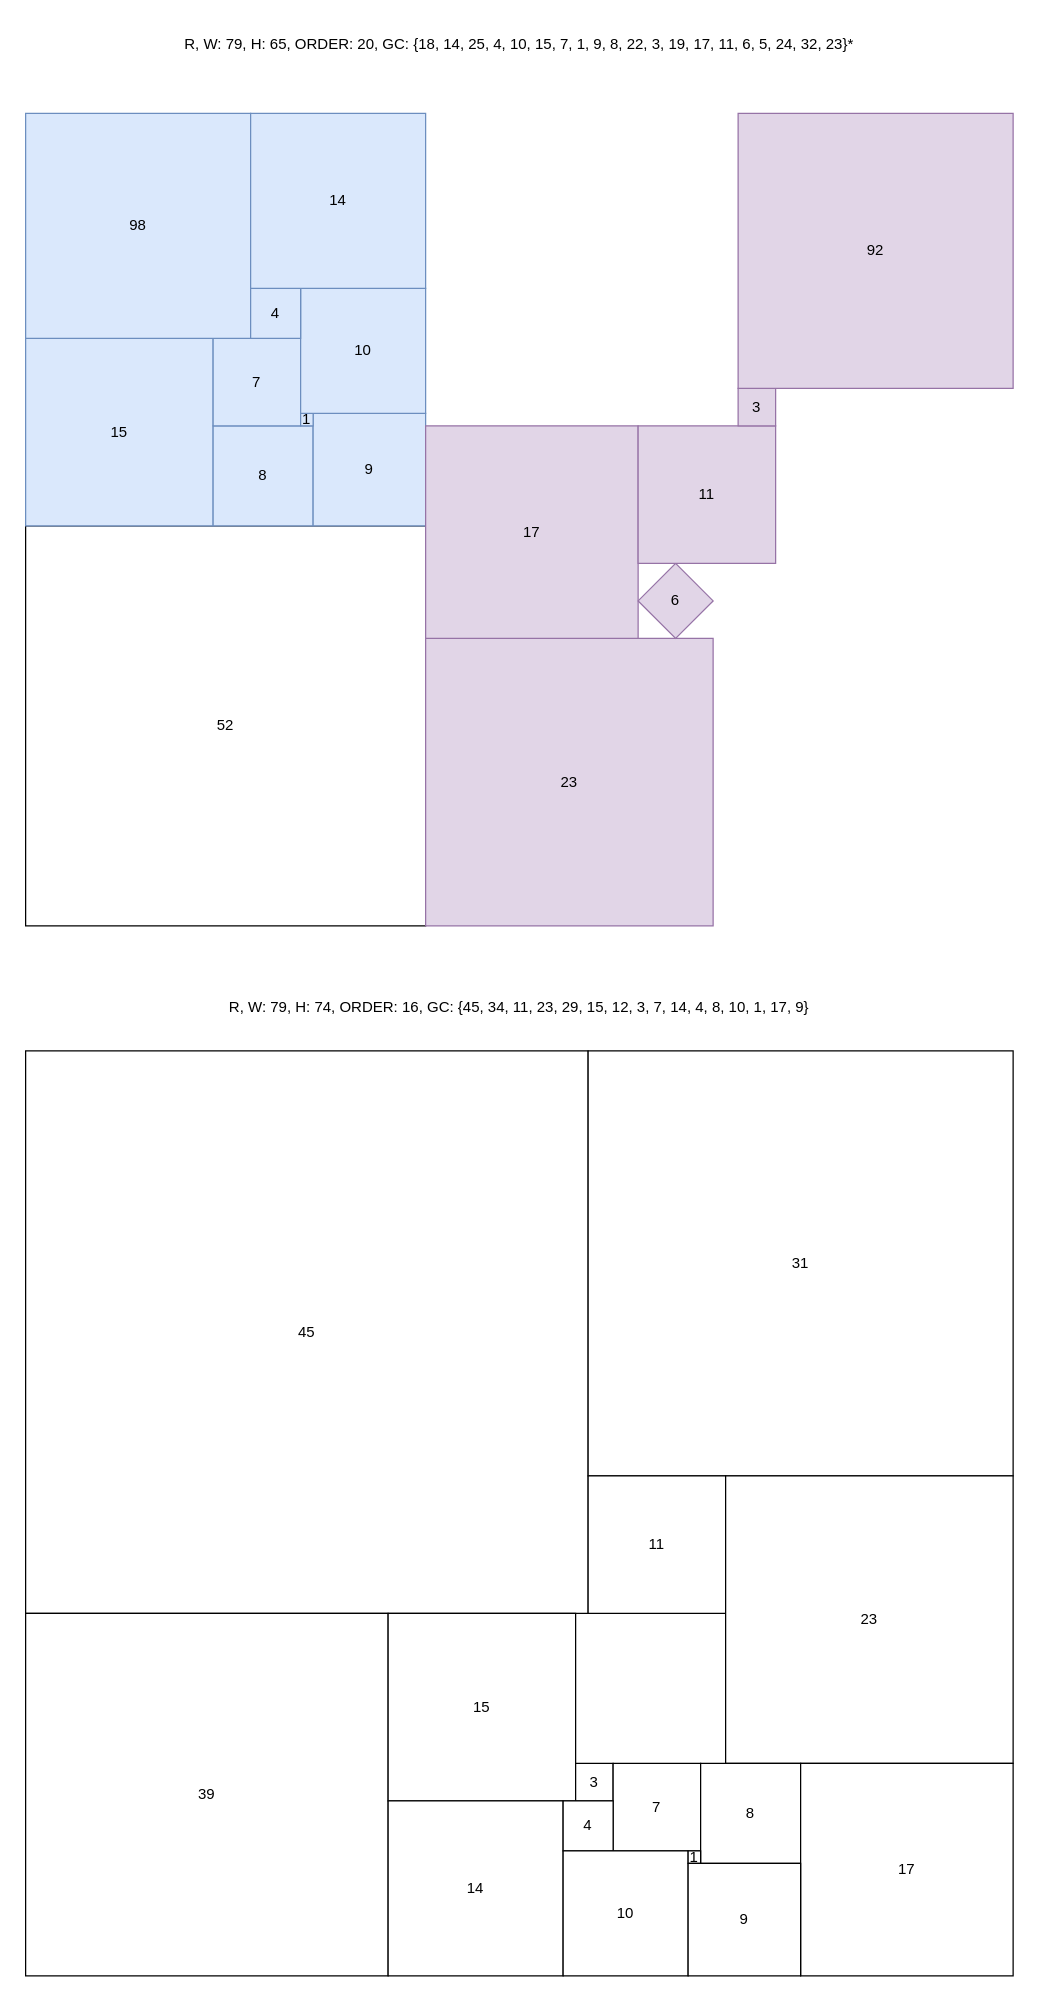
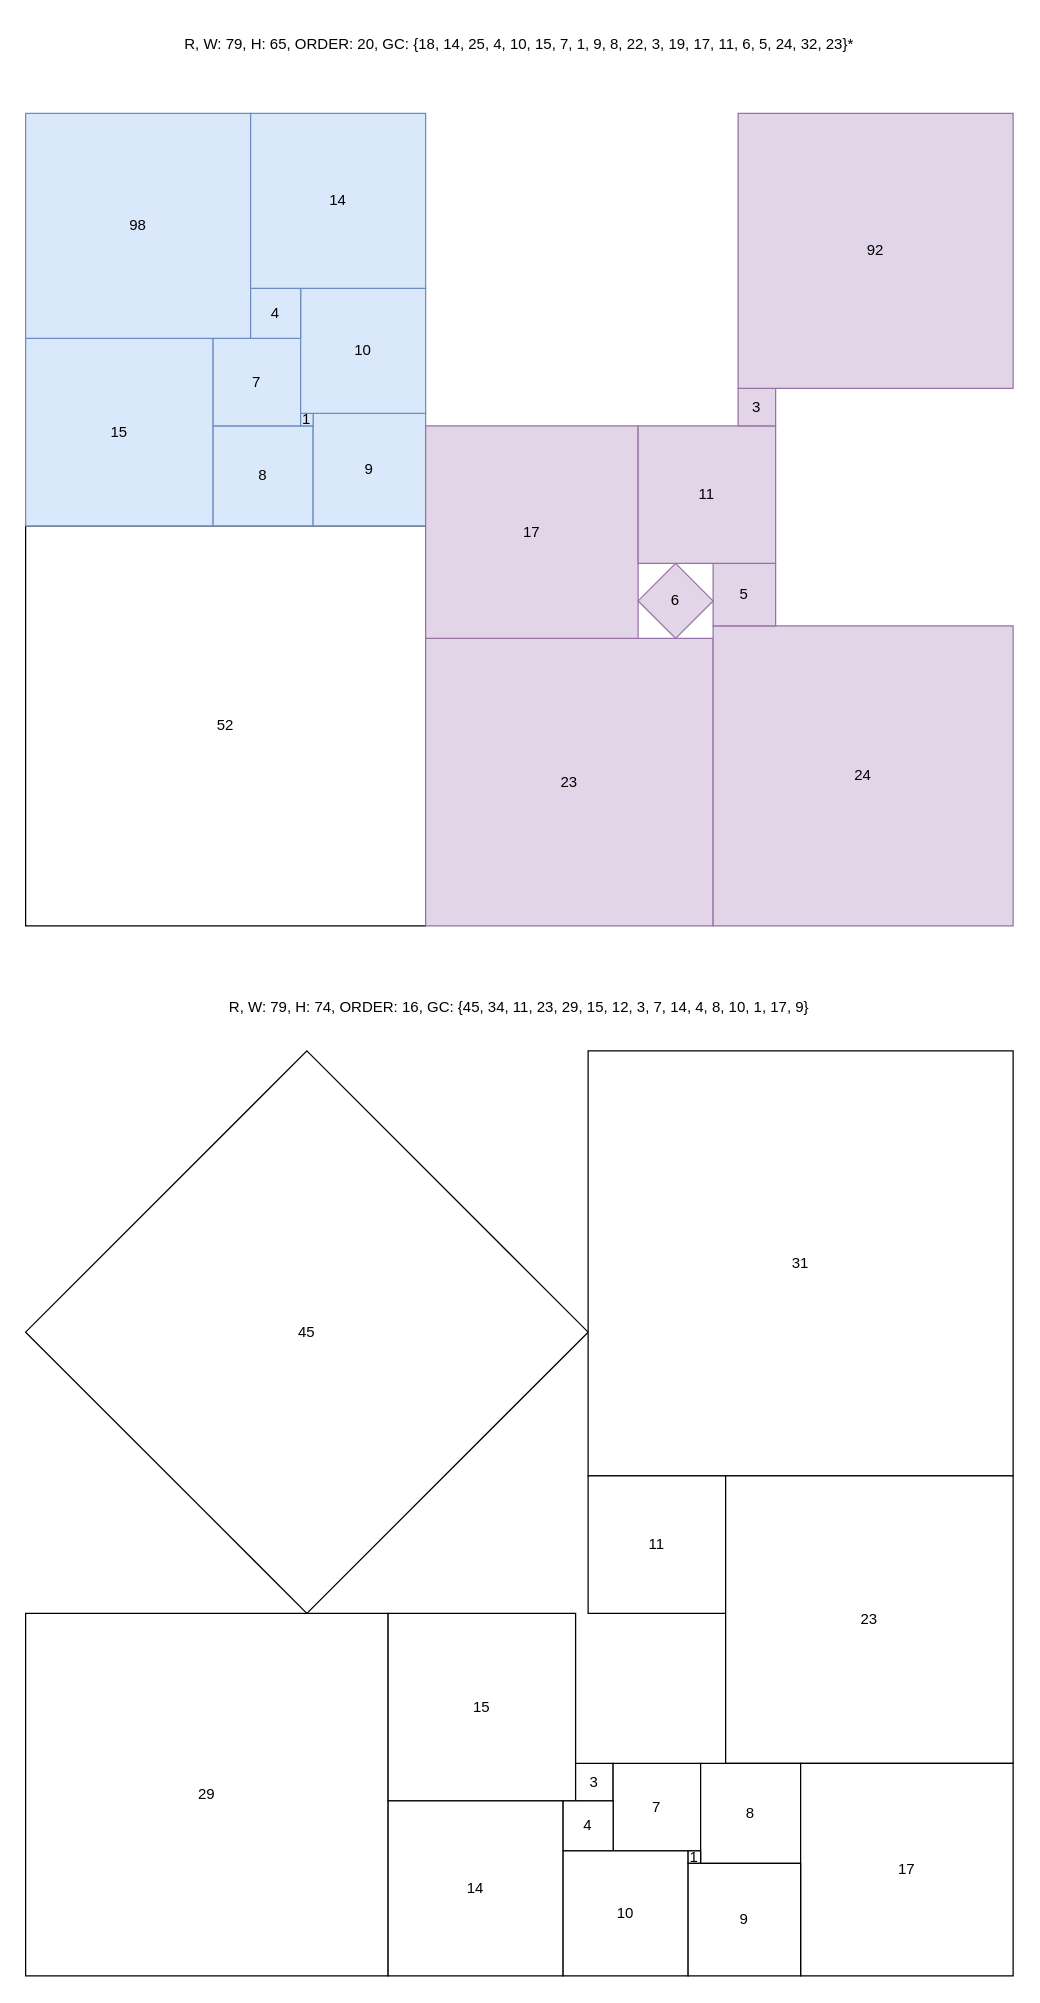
none -> (744, 594)
none -> (863, 776)
(307, 1332) -> (307, 1332)
(207, 1794) -> (207, 1794)
